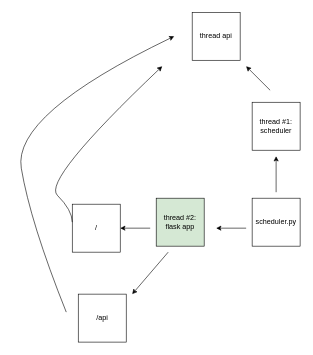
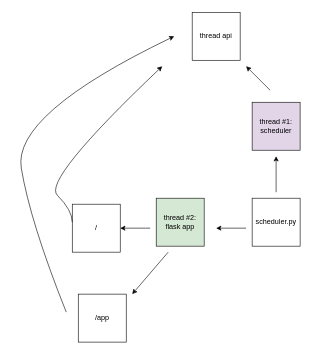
(276, 126) -> (276, 126)
(102, 318) -> (102, 318)
